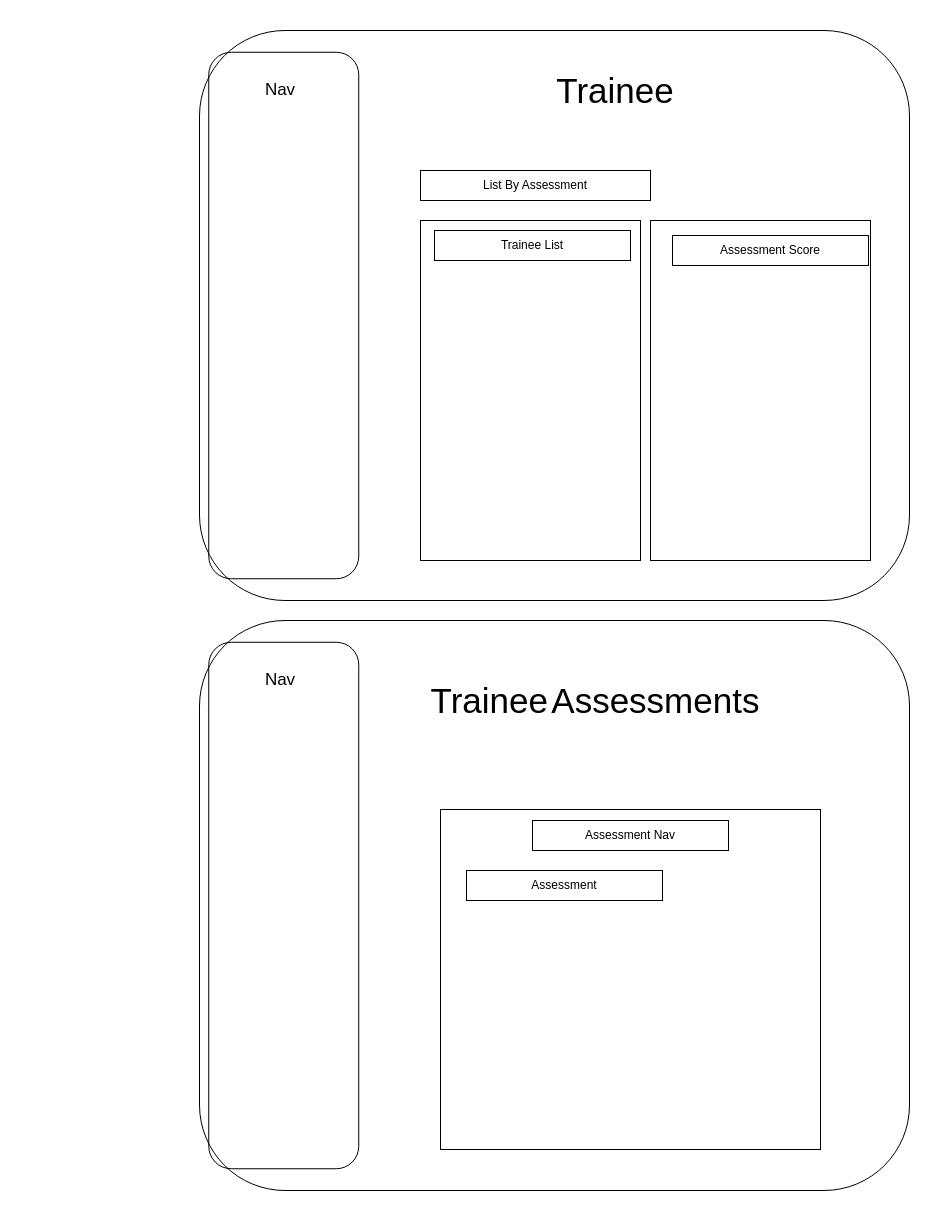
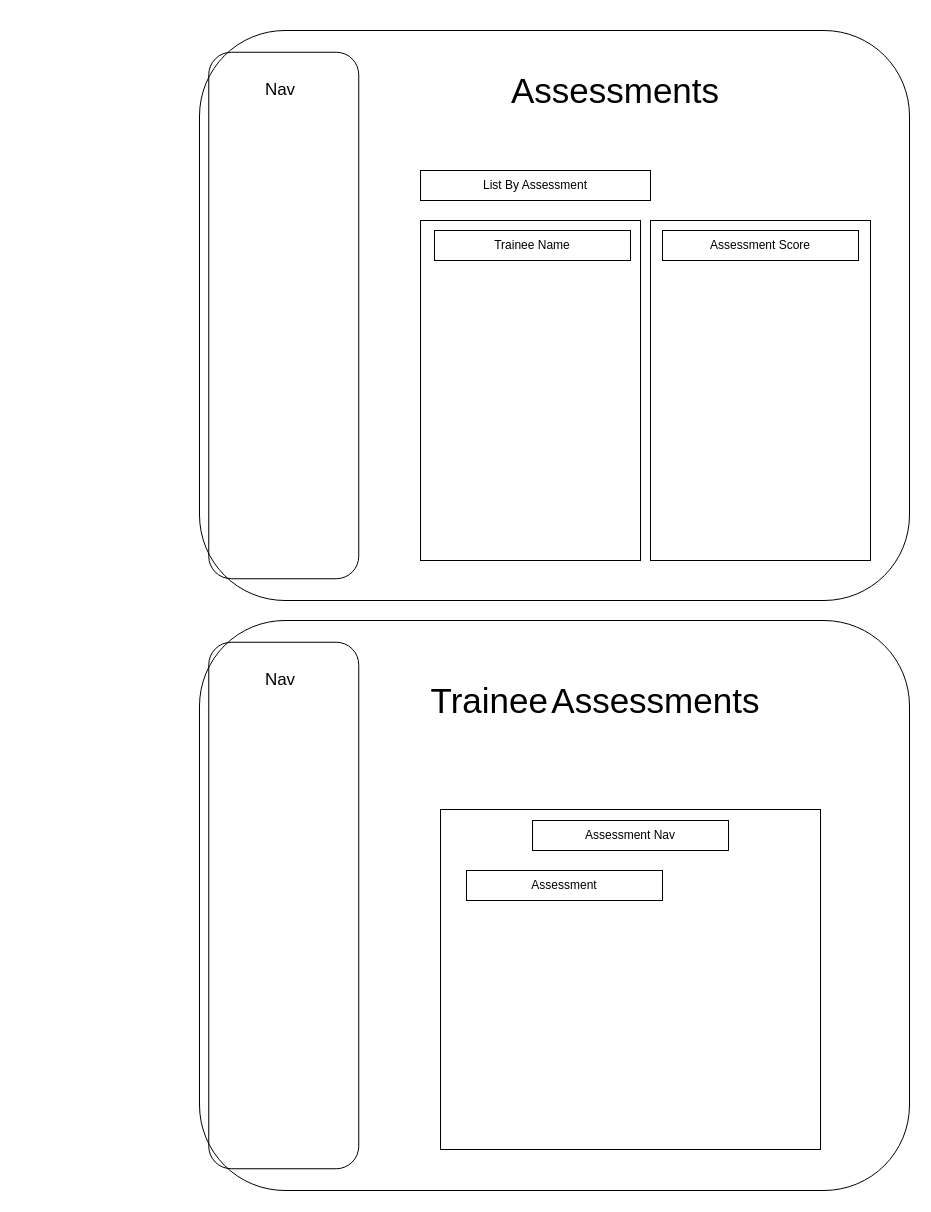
(616, 91) -> (616, 91)
(533, 246) -> (533, 246)
(771, 251) -> (761, 246)
